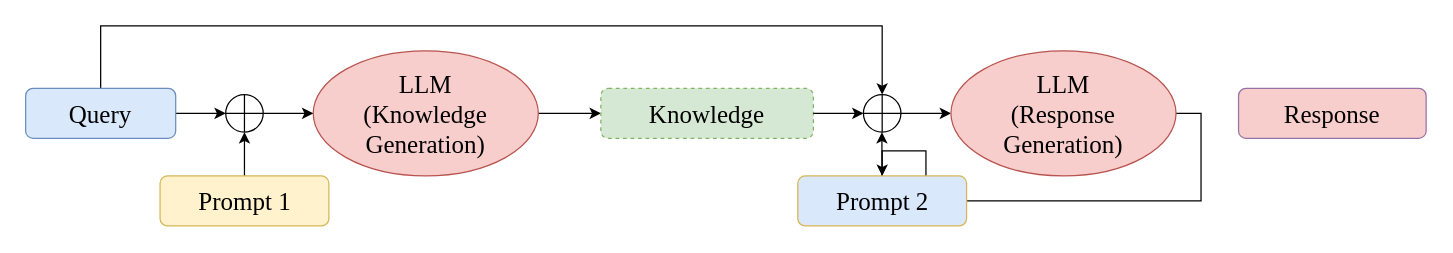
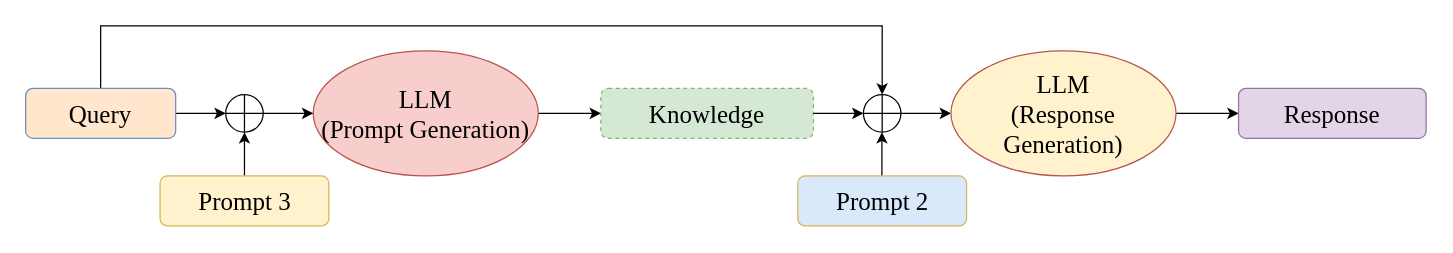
(101, 113) -> (101, 113)
(426, 113) -> (426, 113)
(1063, 113) -> (1063, 113)
(1332, 113) -> (1332, 113)
(245, 201) -> (245, 201)
(1128, 201) -> (1214, 113)
